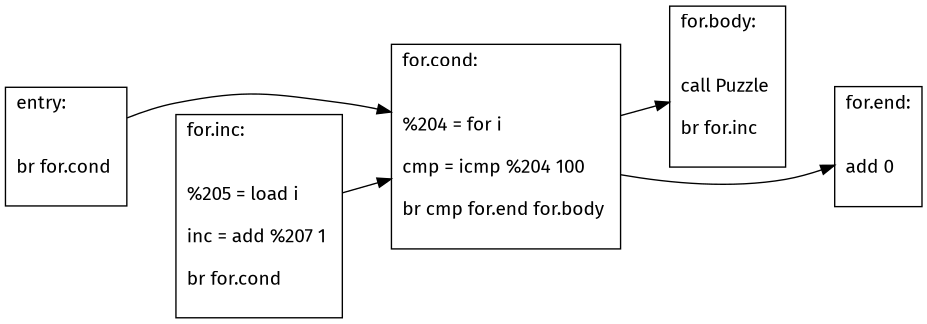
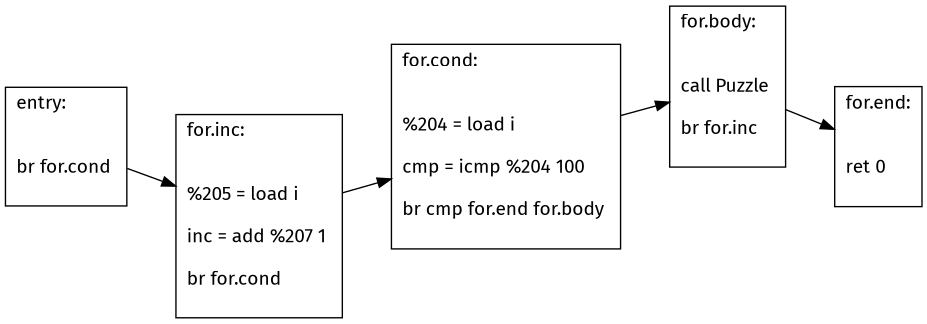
(251, 94) -> (145, 175)
(455, 125) -> (462, 125)
(873, 167) -> (869, 167)
(722, 184) -> (804, 117)
